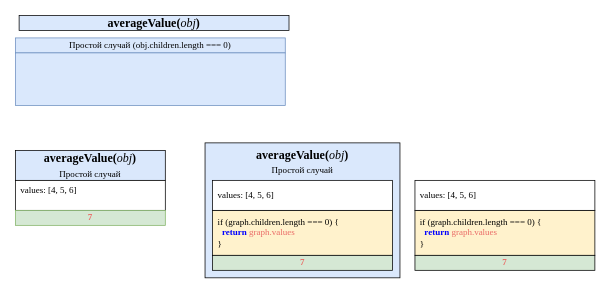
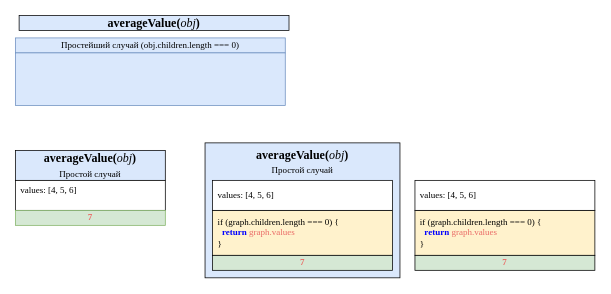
(150, 45) -> (150, 45)
